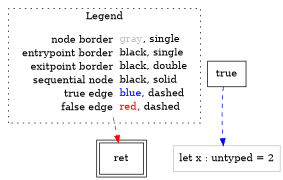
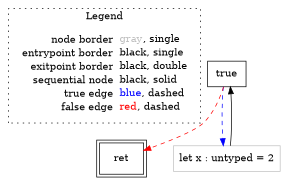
none -> (232, 120)
(115, 128) -> (197, 128)
